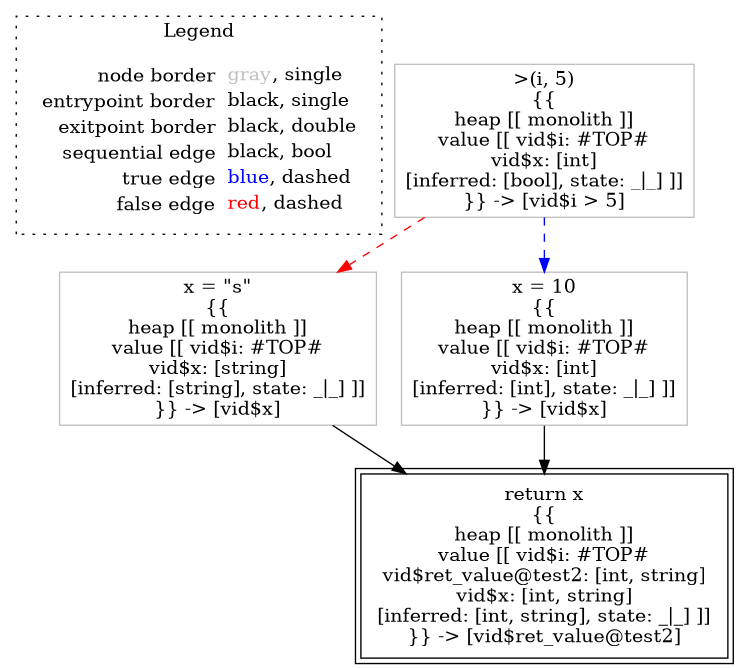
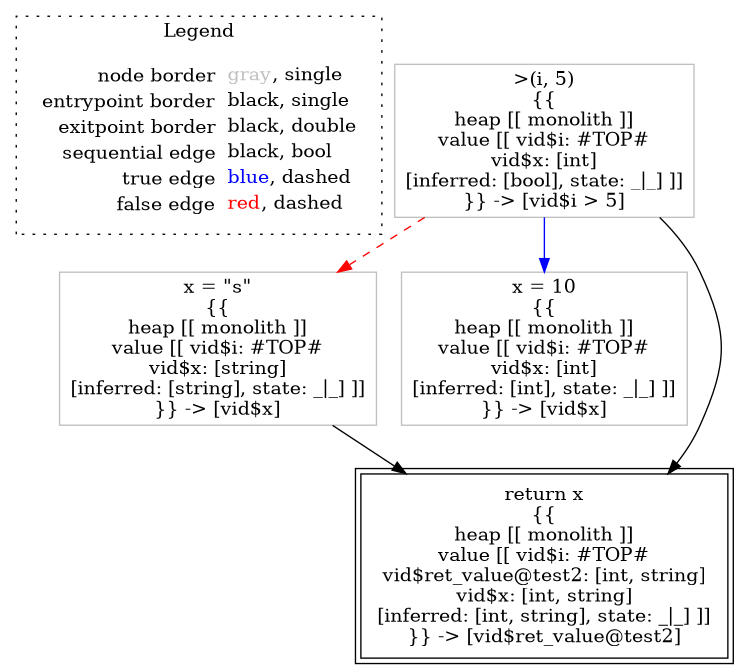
(544, 238) -> (544, 238)
(544, 443) -> (720, 337)
